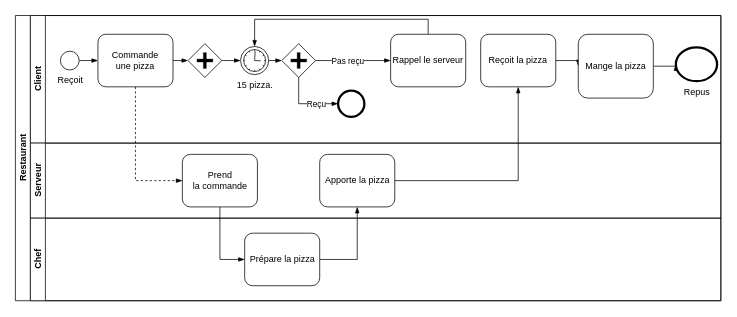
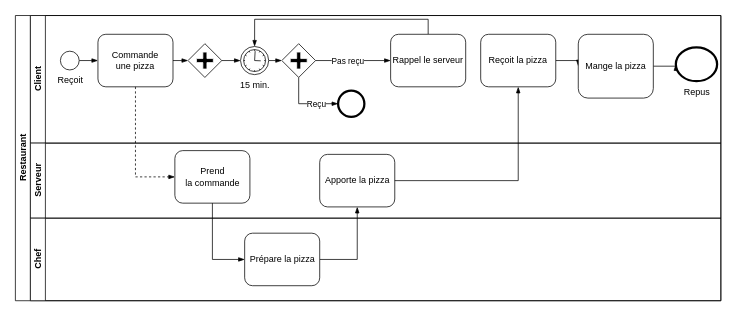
(255, 85) -> (255, 85)
(220, 180) -> (212, 177)
